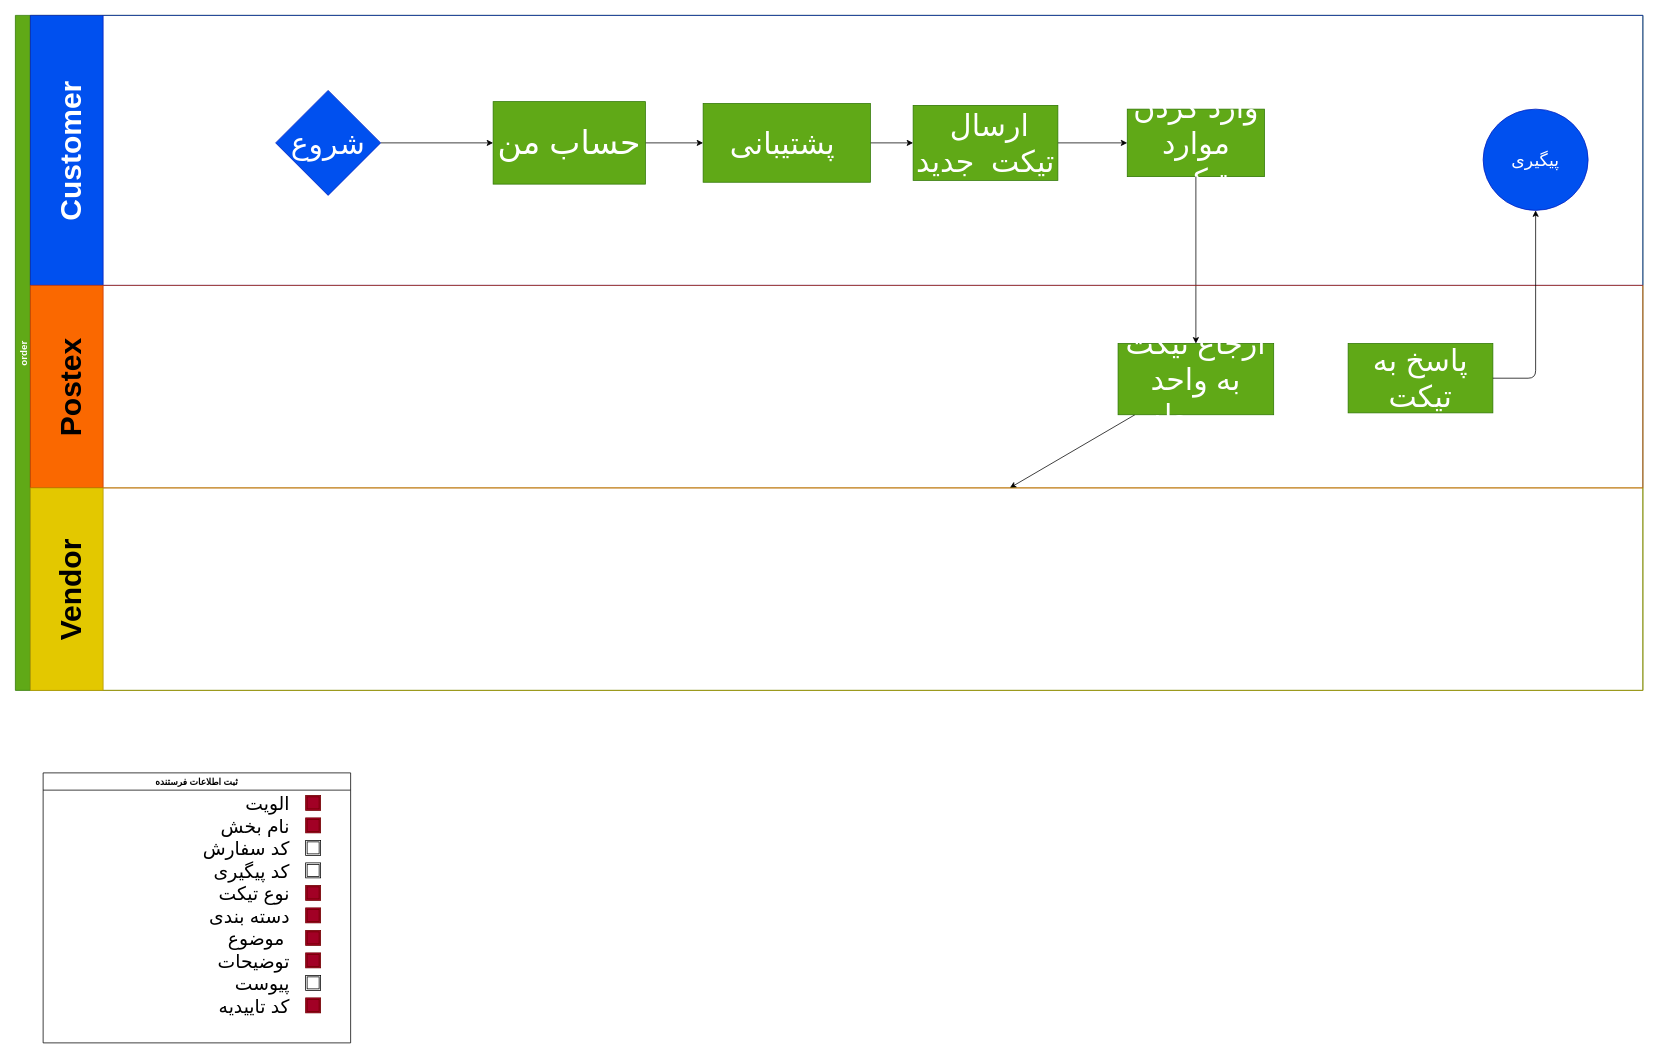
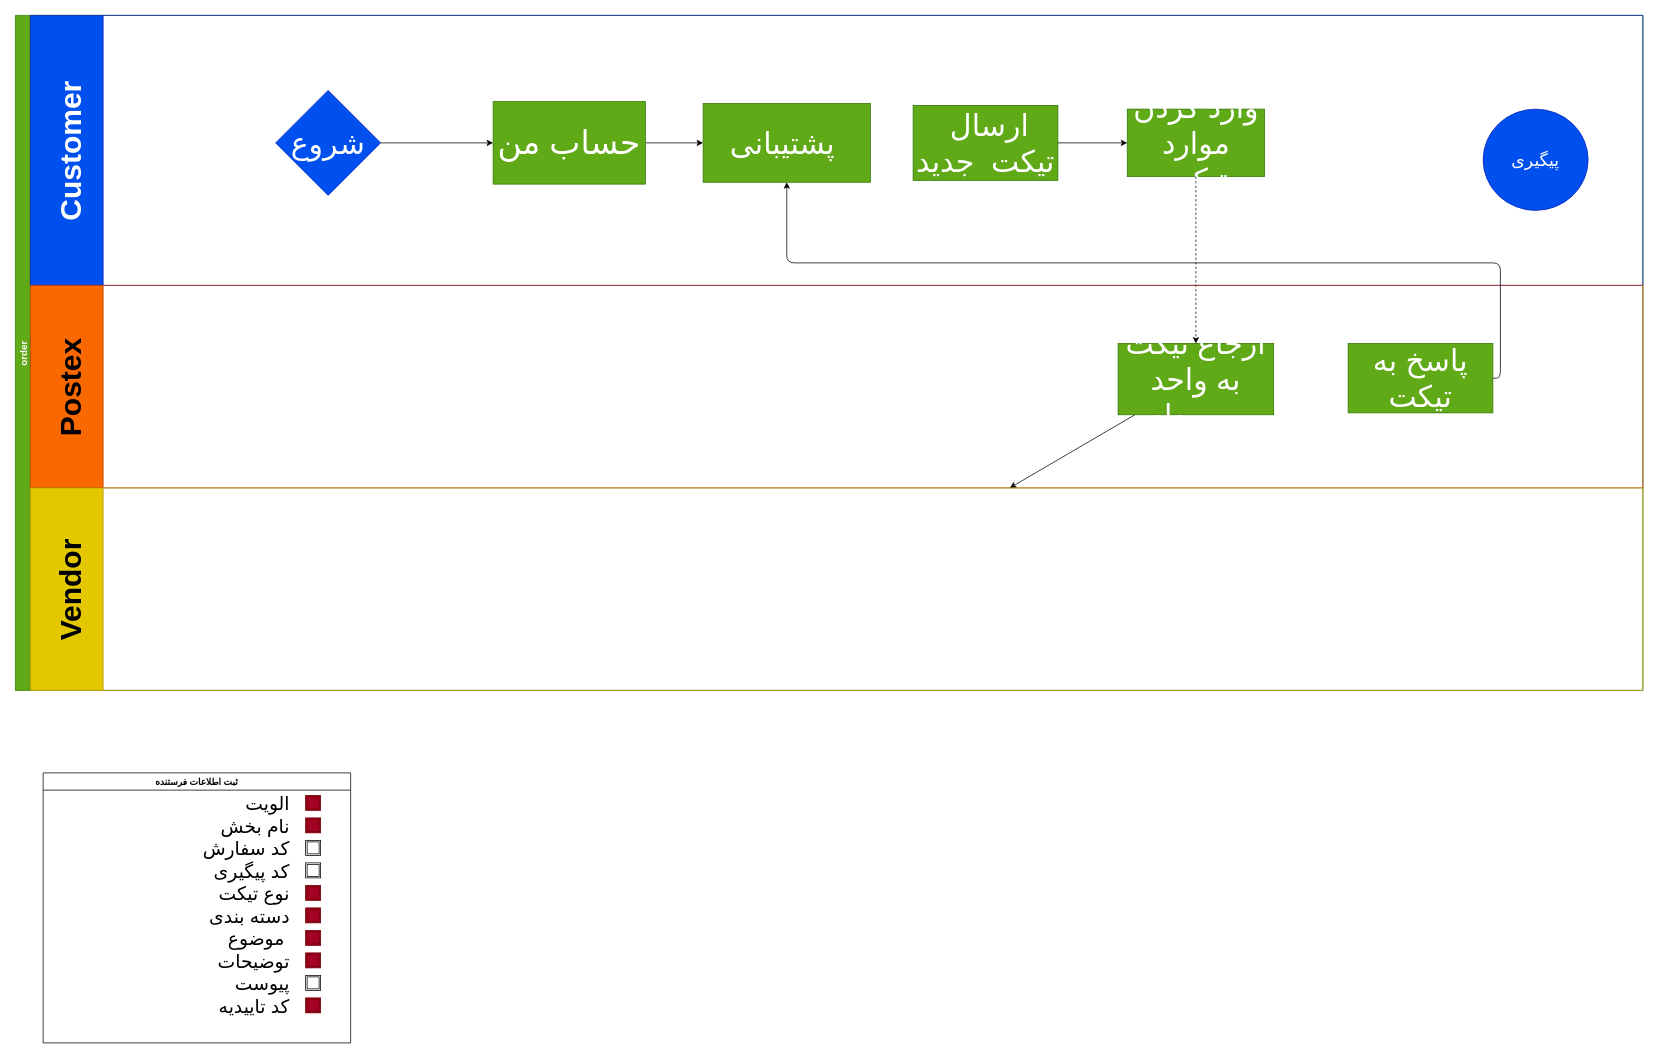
(906, 143) -> none
(1196, 258) -> (1196, 258)
(1536, 314) -> (1500, 321)
